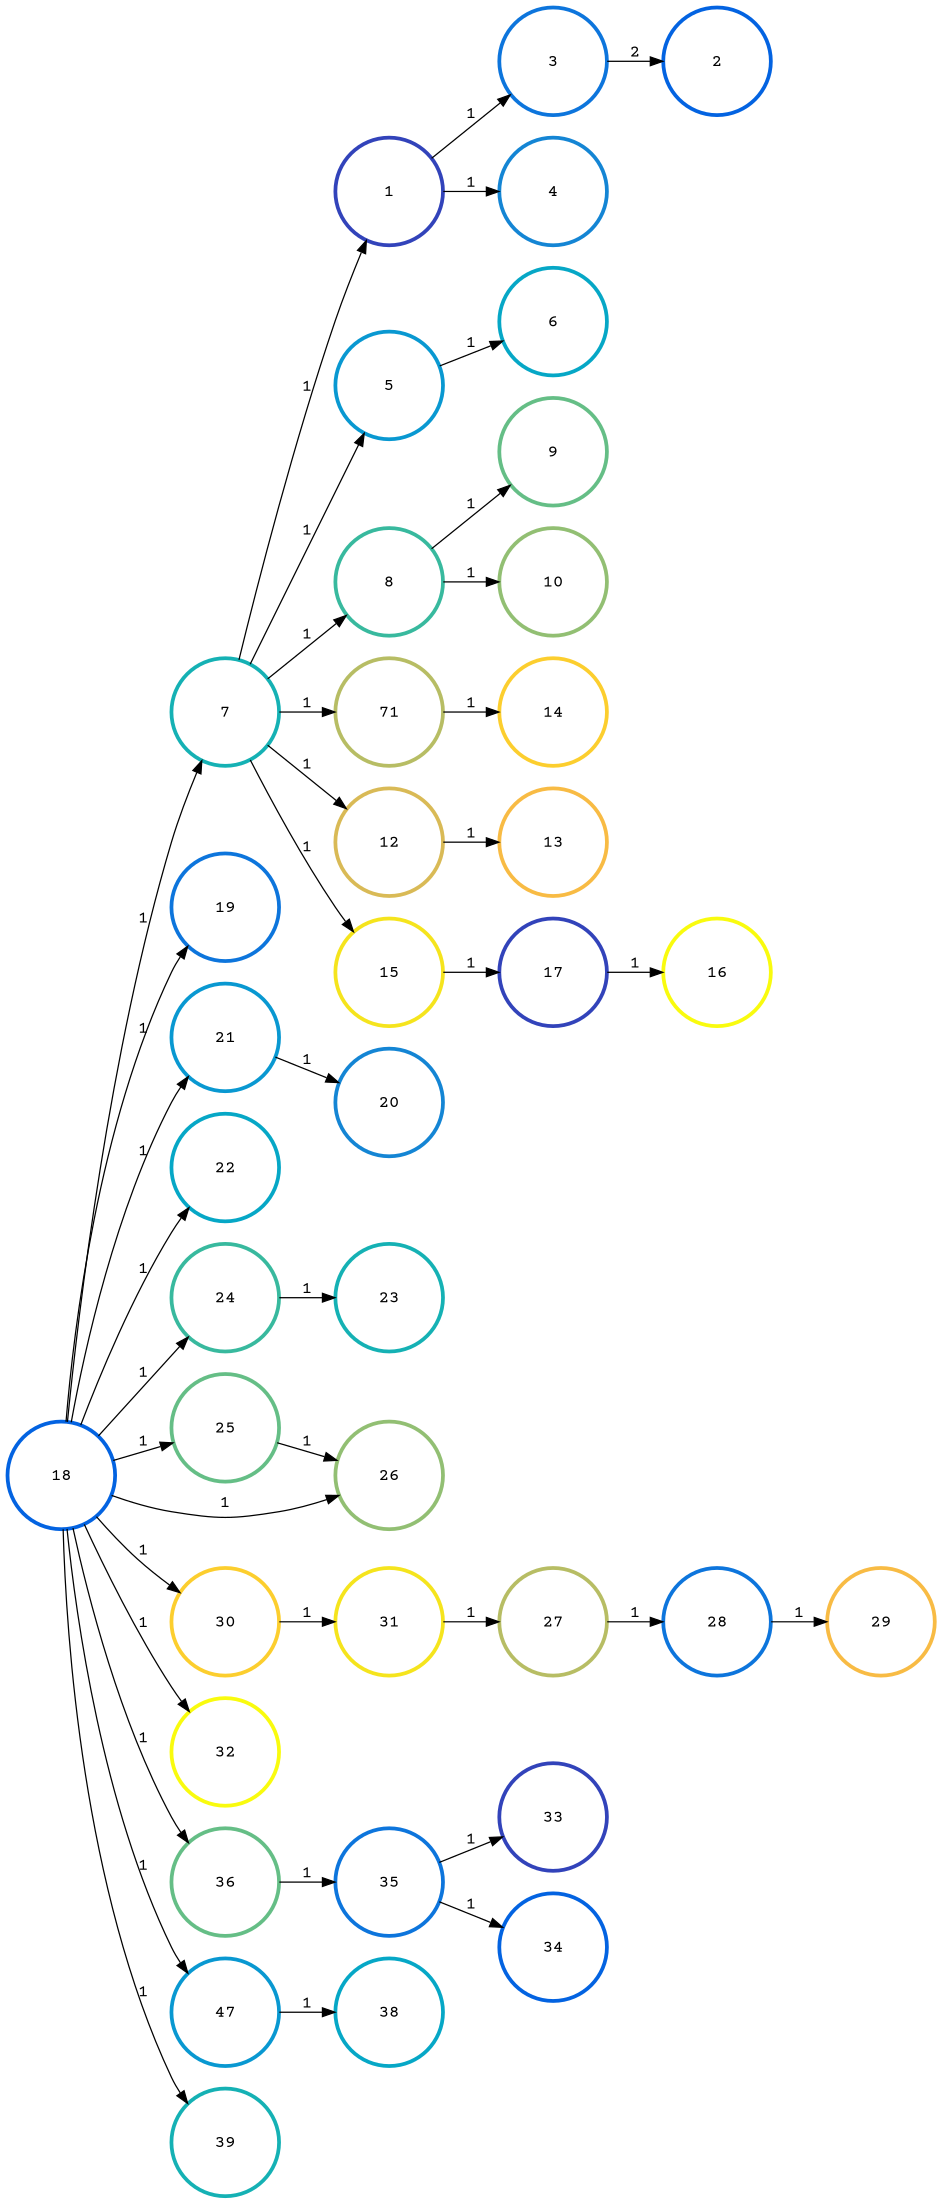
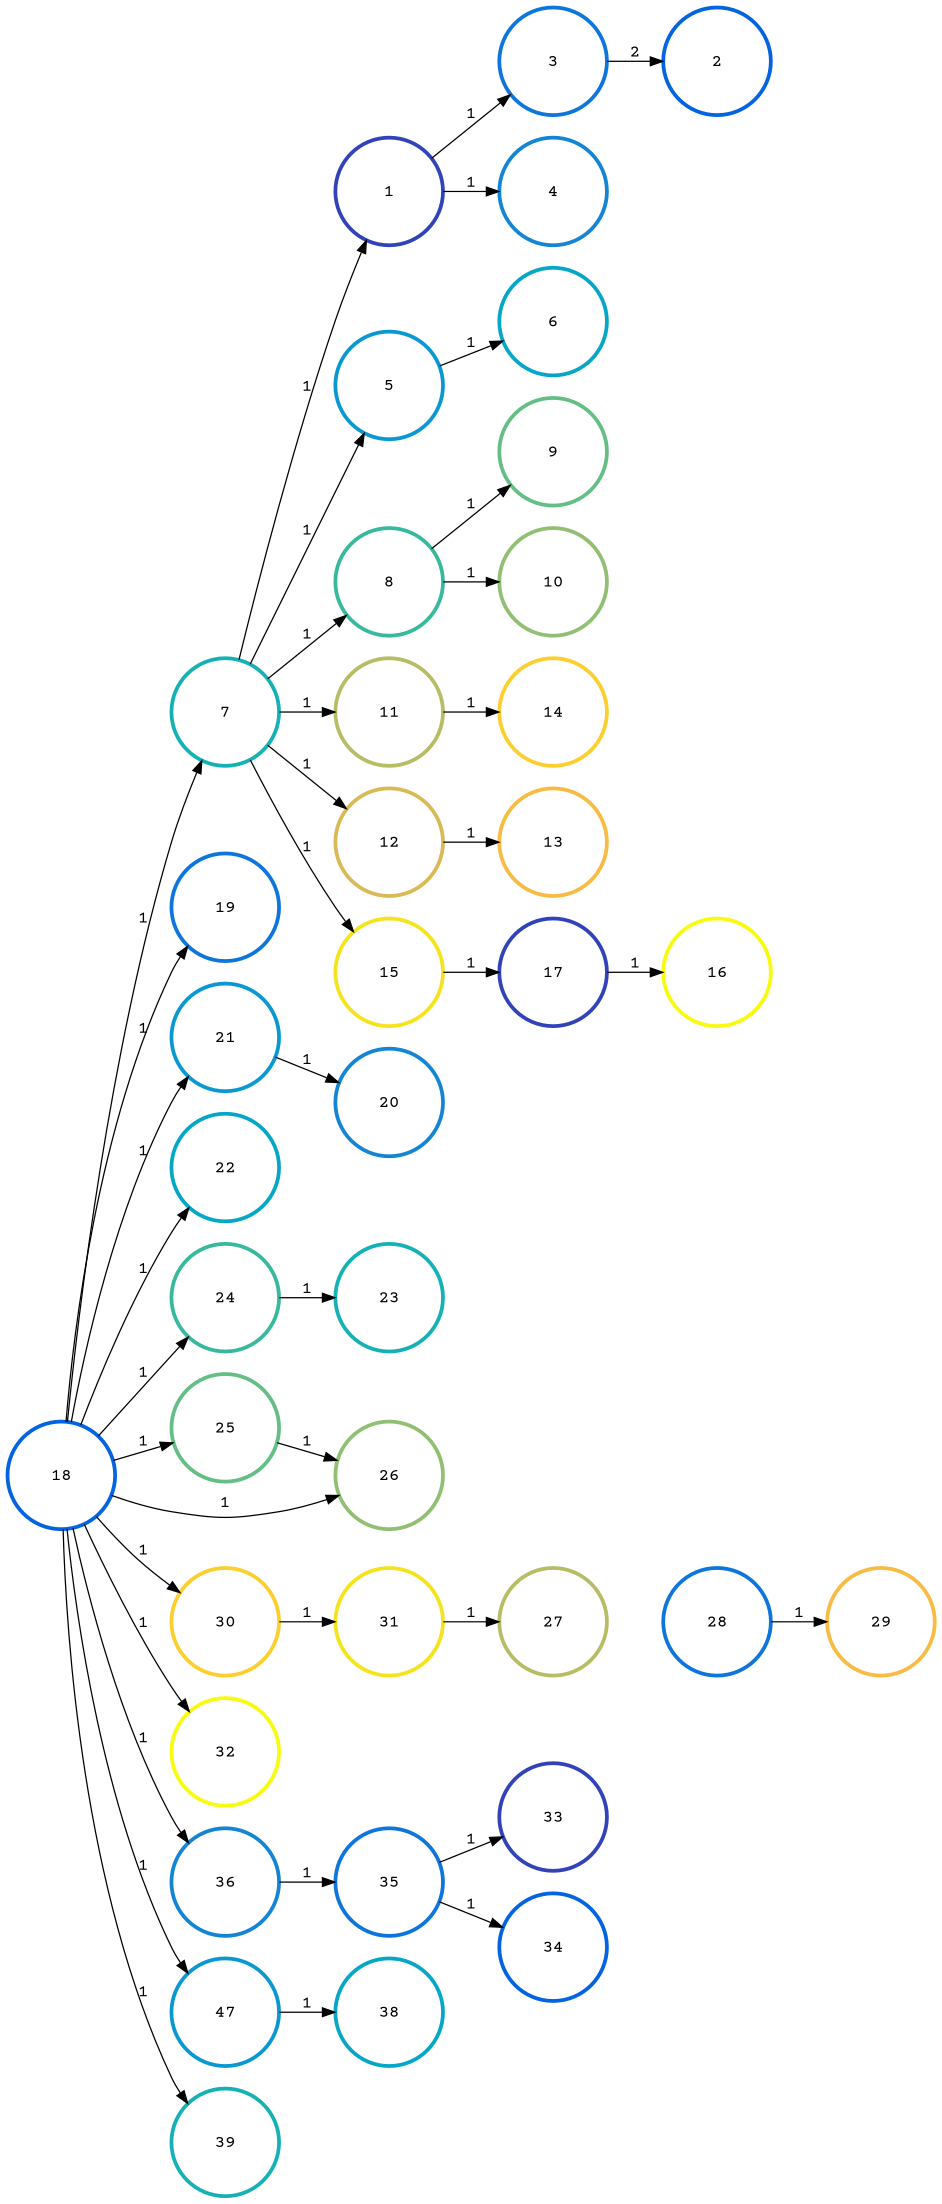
(389, 712) -> (389, 712)
(629, 1622) -> none
(225, 1882) -> (225, 1882)
